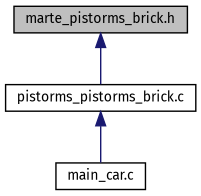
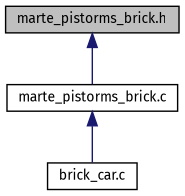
(101, 98) -> (92, 98)
(101, 176) -> (92, 176)
